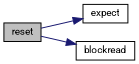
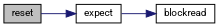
(54, 39) -> (134, 14)
